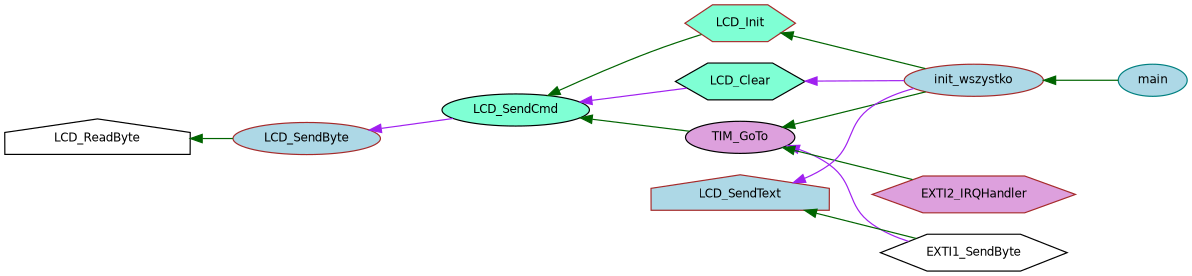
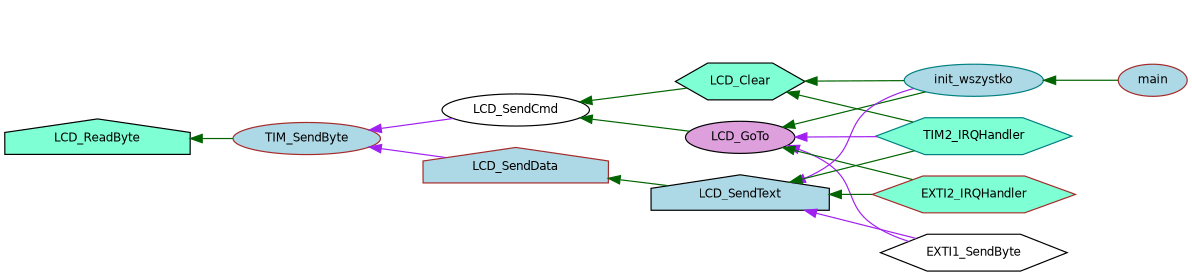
(740, 23) -> none
(974, 80) -> (974, 80)
(1153, 80) -> (1153, 80)
(861, 81) -> (861, 81)
(639, 94) -> (639, 94)
(516, 110) -> (516, 110)
none -> (974, 136)
(740, 137) -> (740, 137)
(97, 139) -> (97, 139)
(307, 139) -> (307, 139)
none -> (516, 167)
(740, 194) -> (740, 194)
none -> (859, 194)
(974, 194) -> (974, 194)
(861, 225) -> (861, 225)
